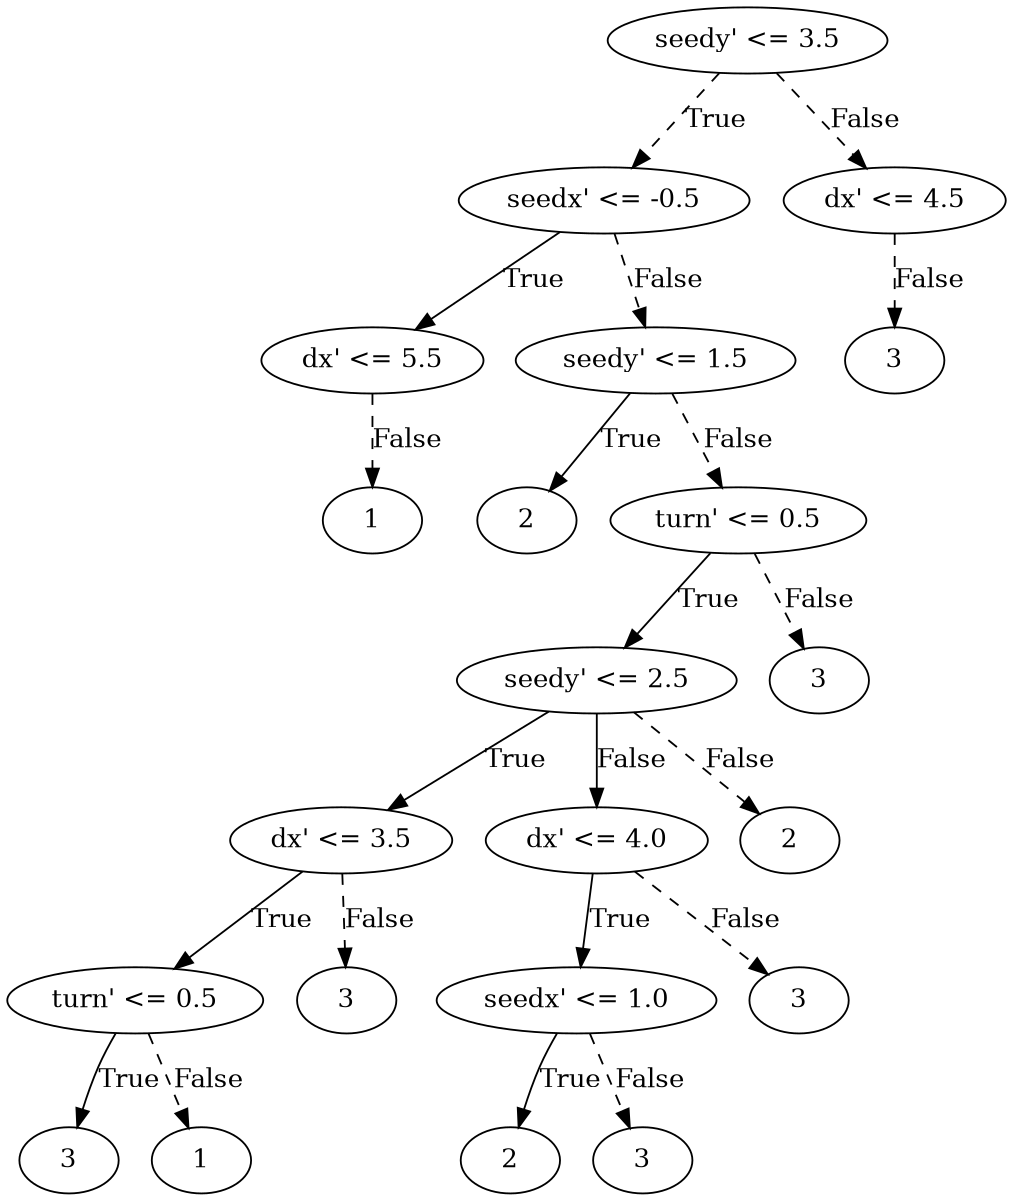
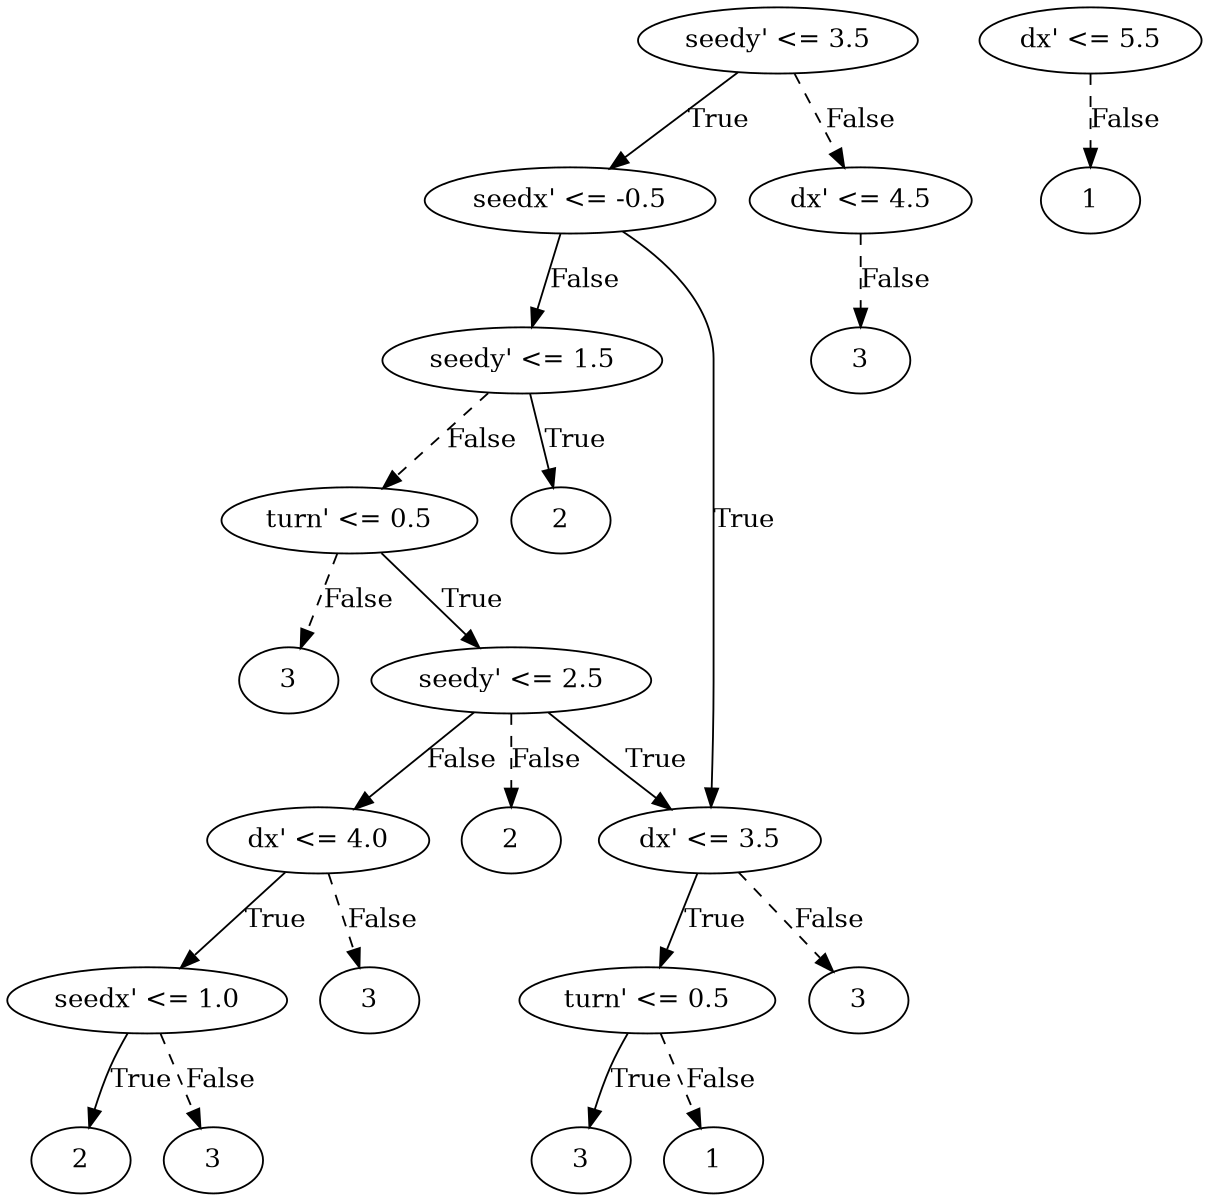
(682, 114) -> (681, 115)
(627, 272) -> (549, 272)
(495, 276) -> (714, 492)
